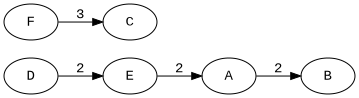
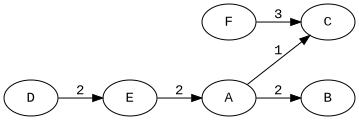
none -> (275, 63)
